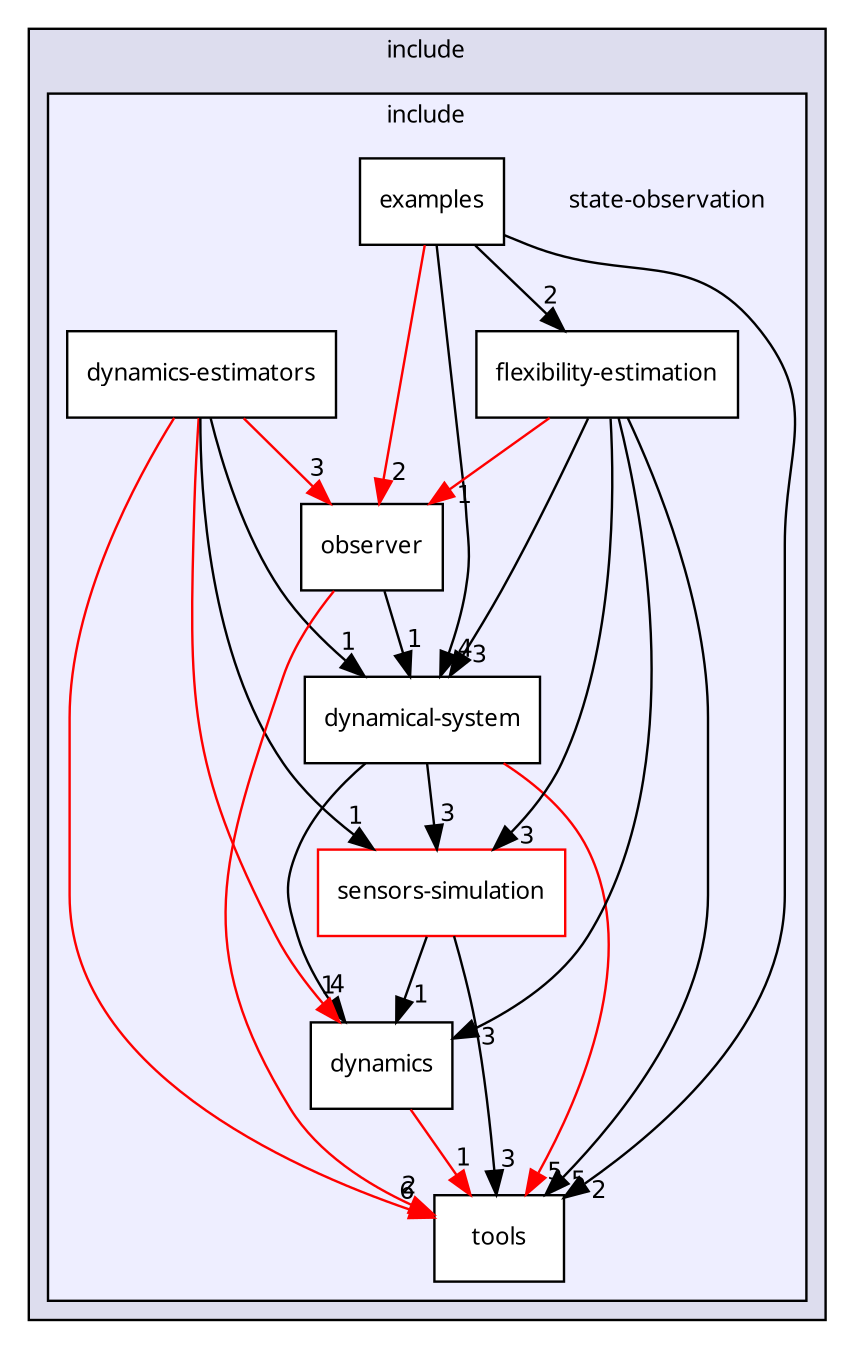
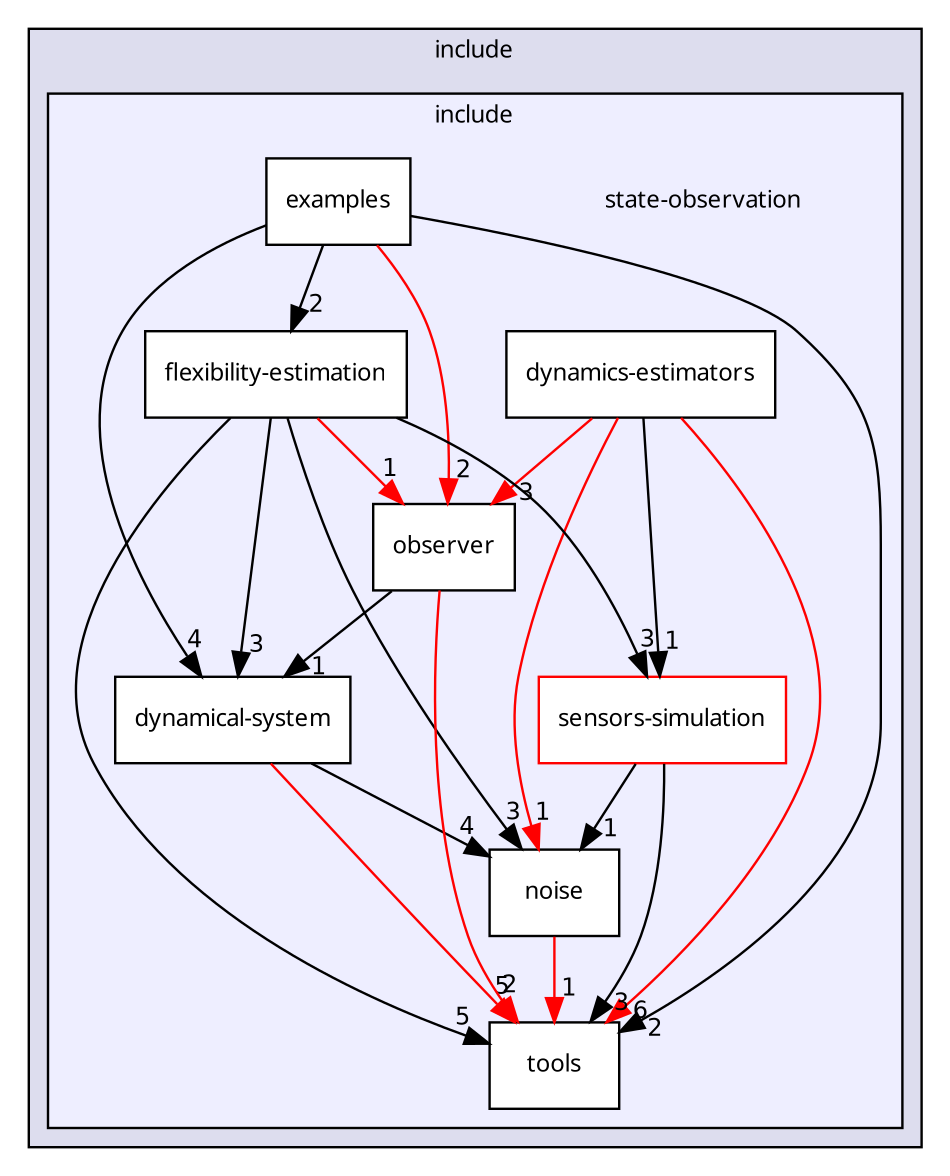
(258, 551) -> none
(431, 795) -> none
(382, 1066) -> (554, 893)
